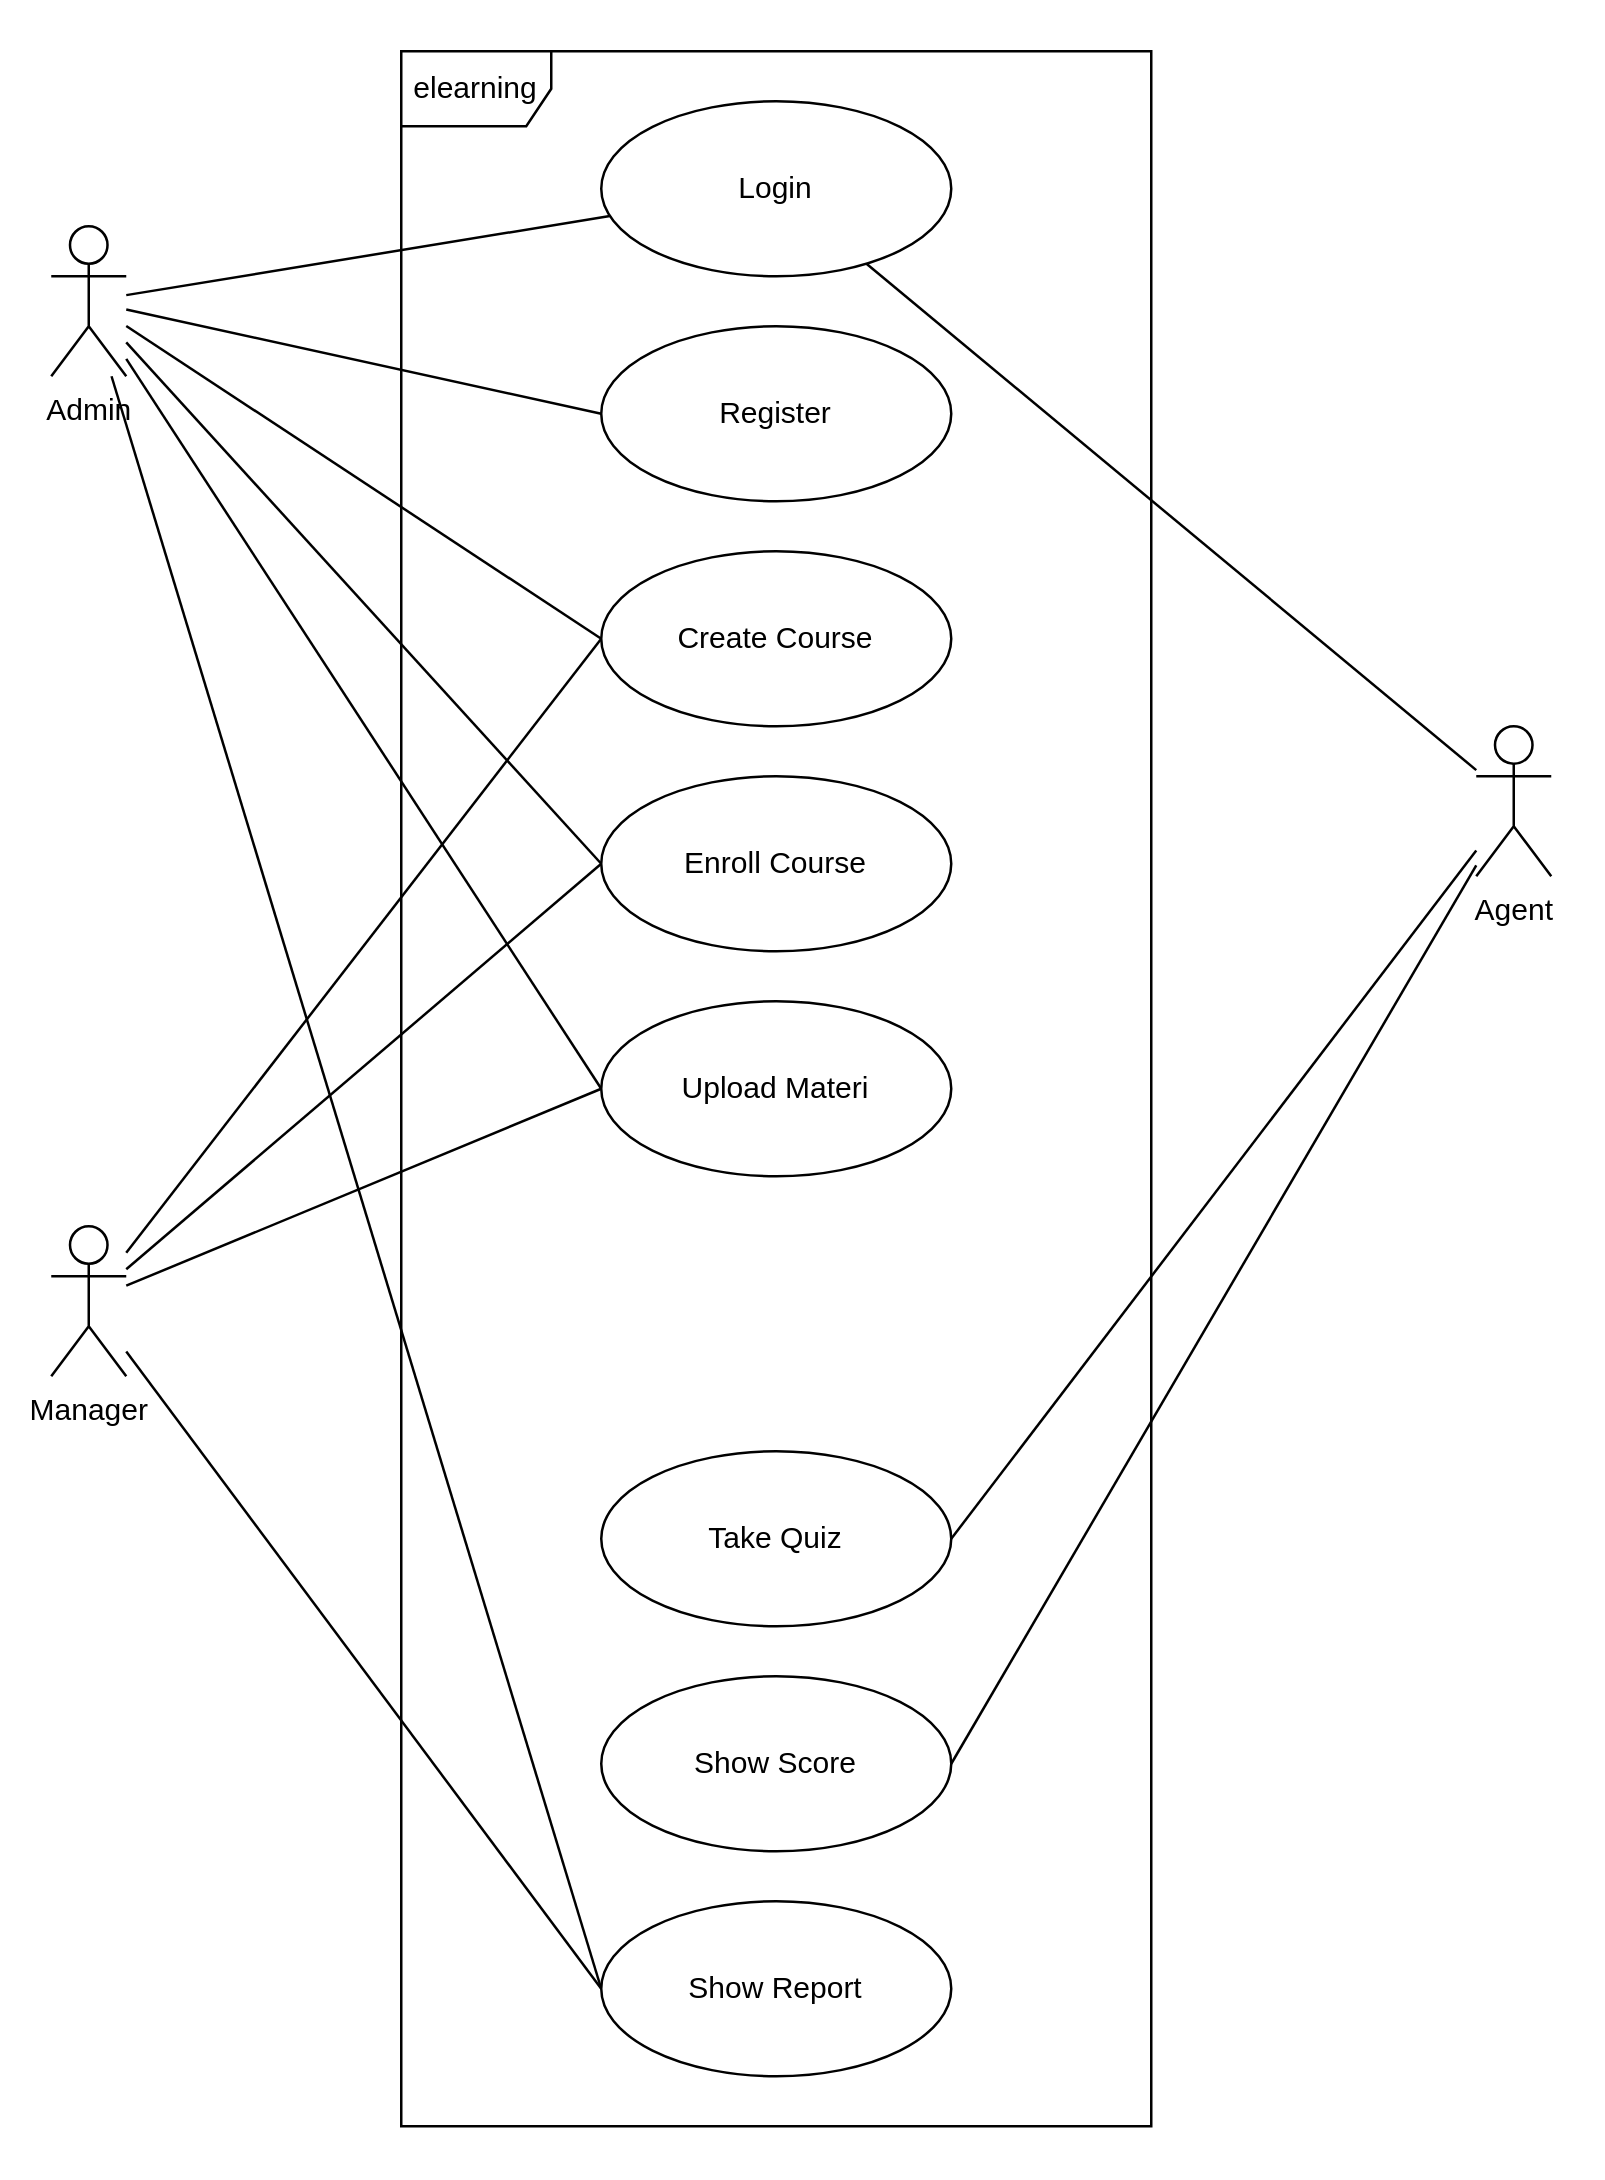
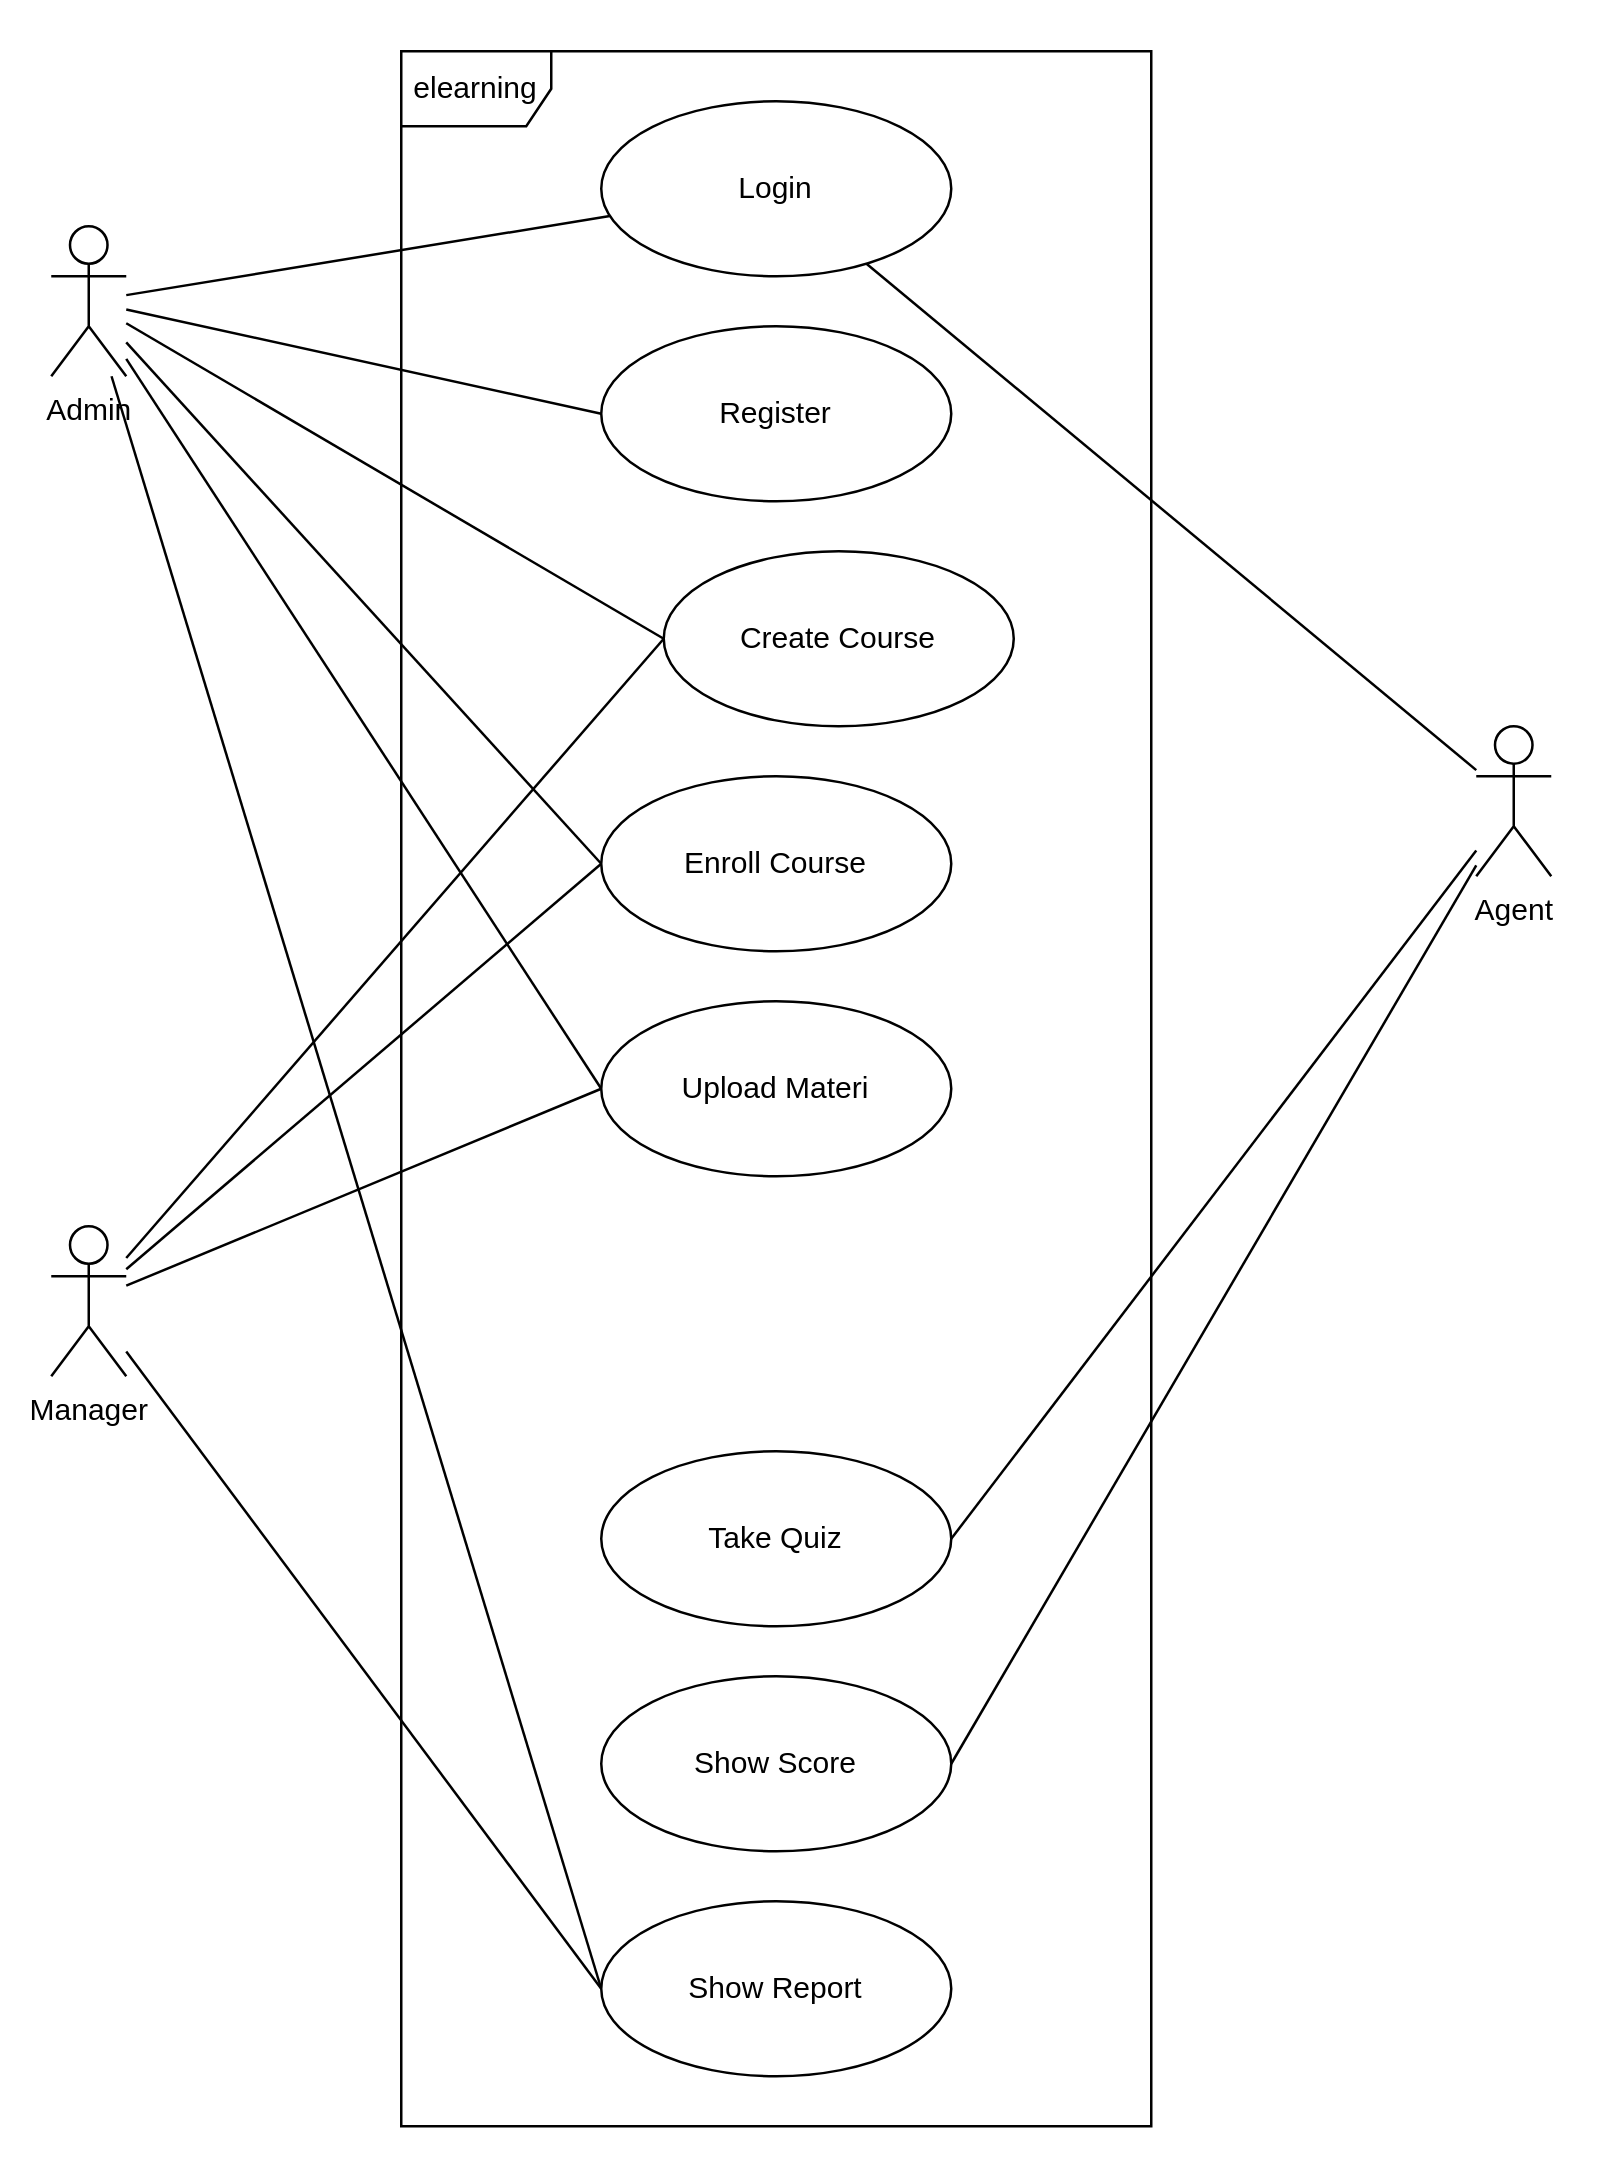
(776, 639) -> (839, 639)
